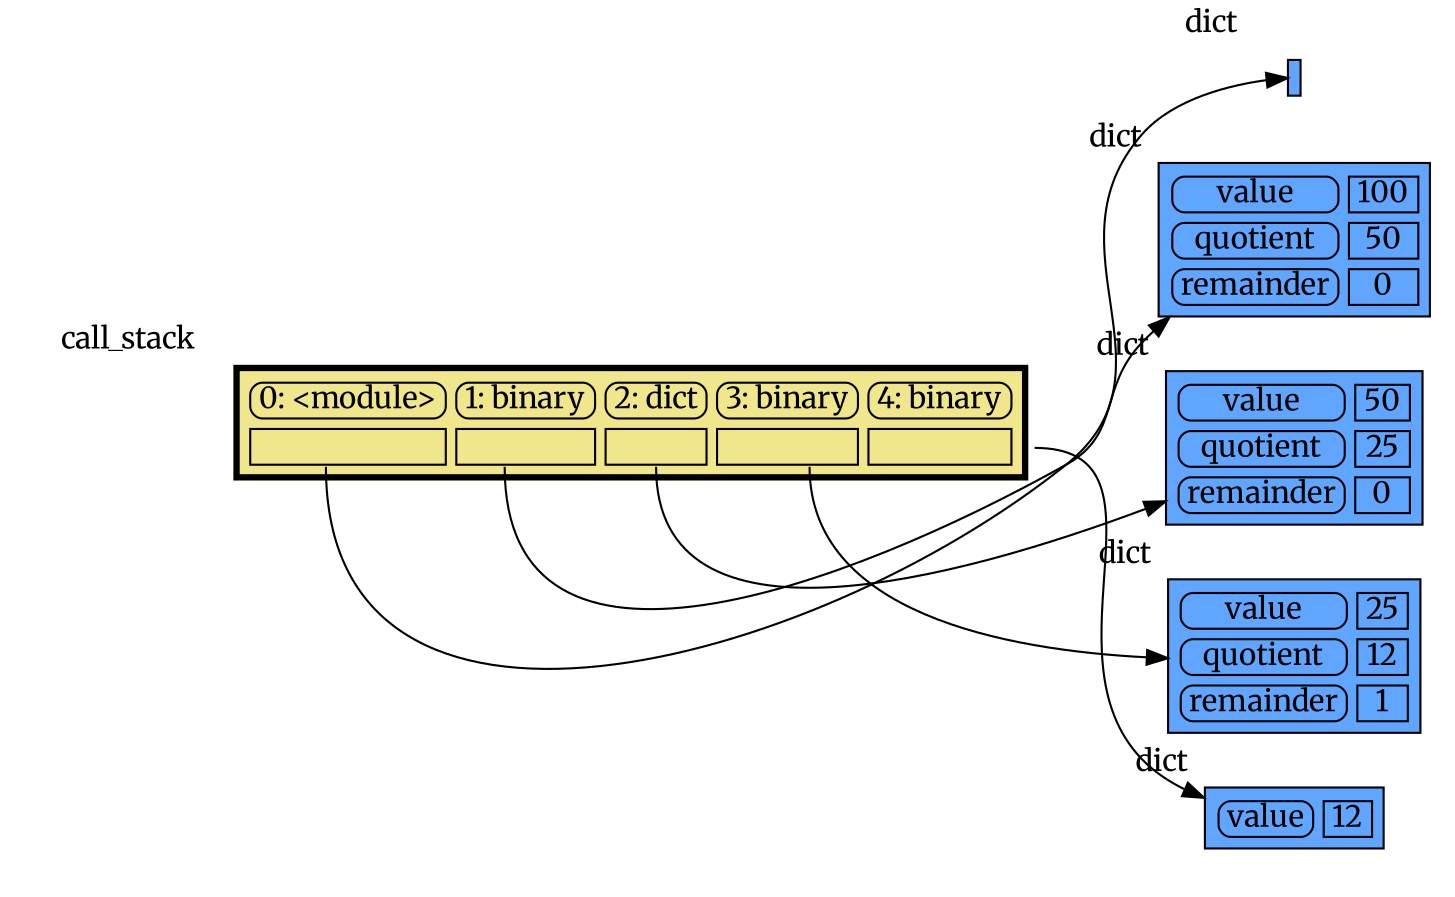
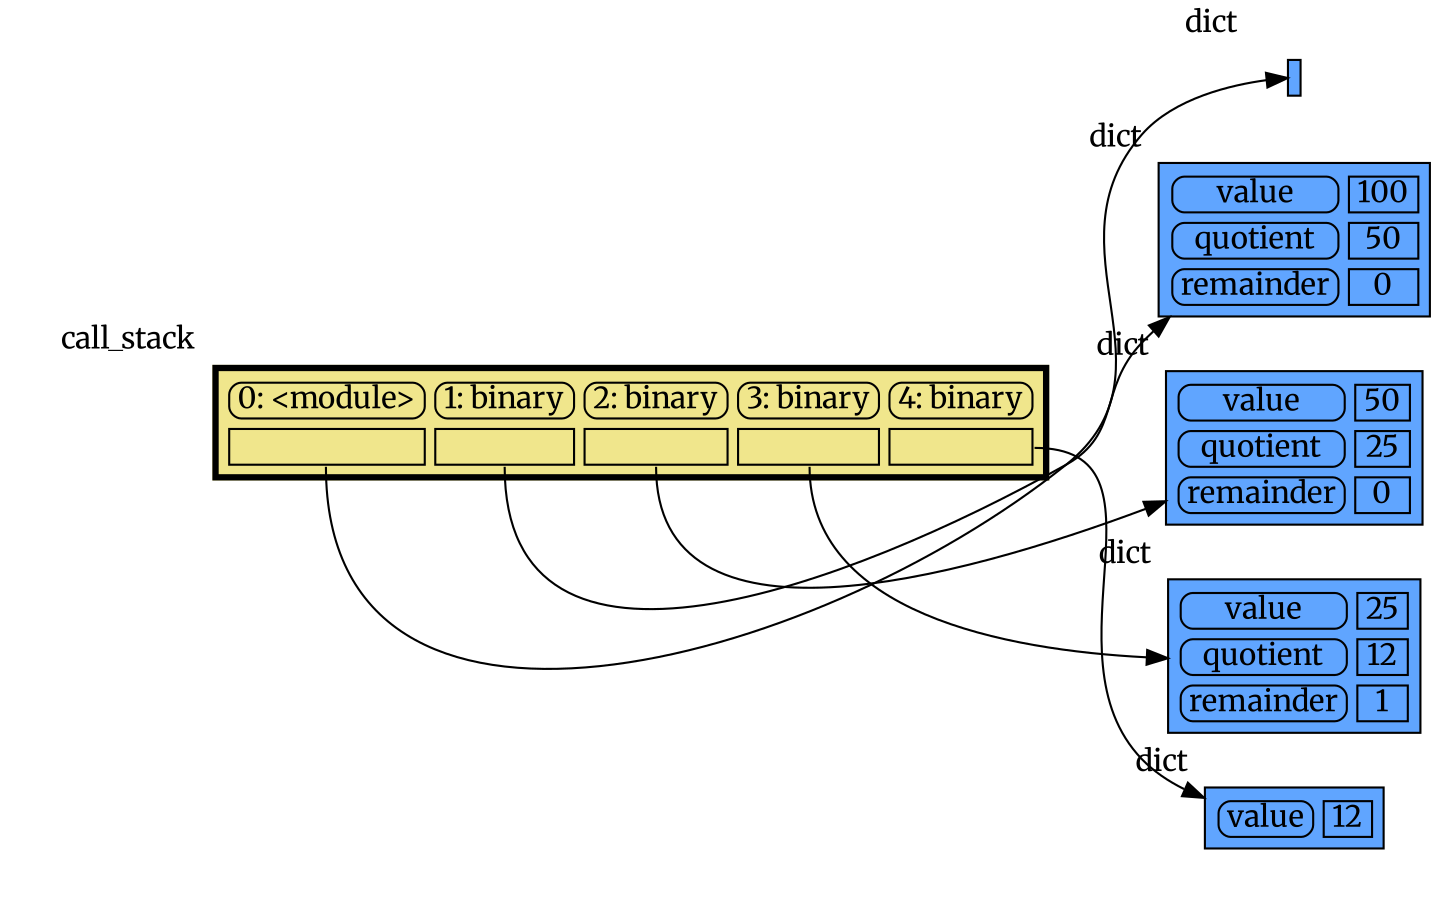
(656, 400) -> (656, 400)
